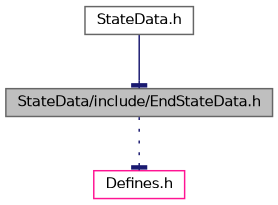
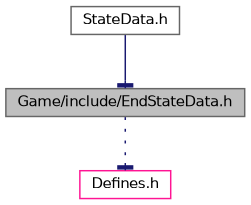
(139, 103) -> (125, 103)
